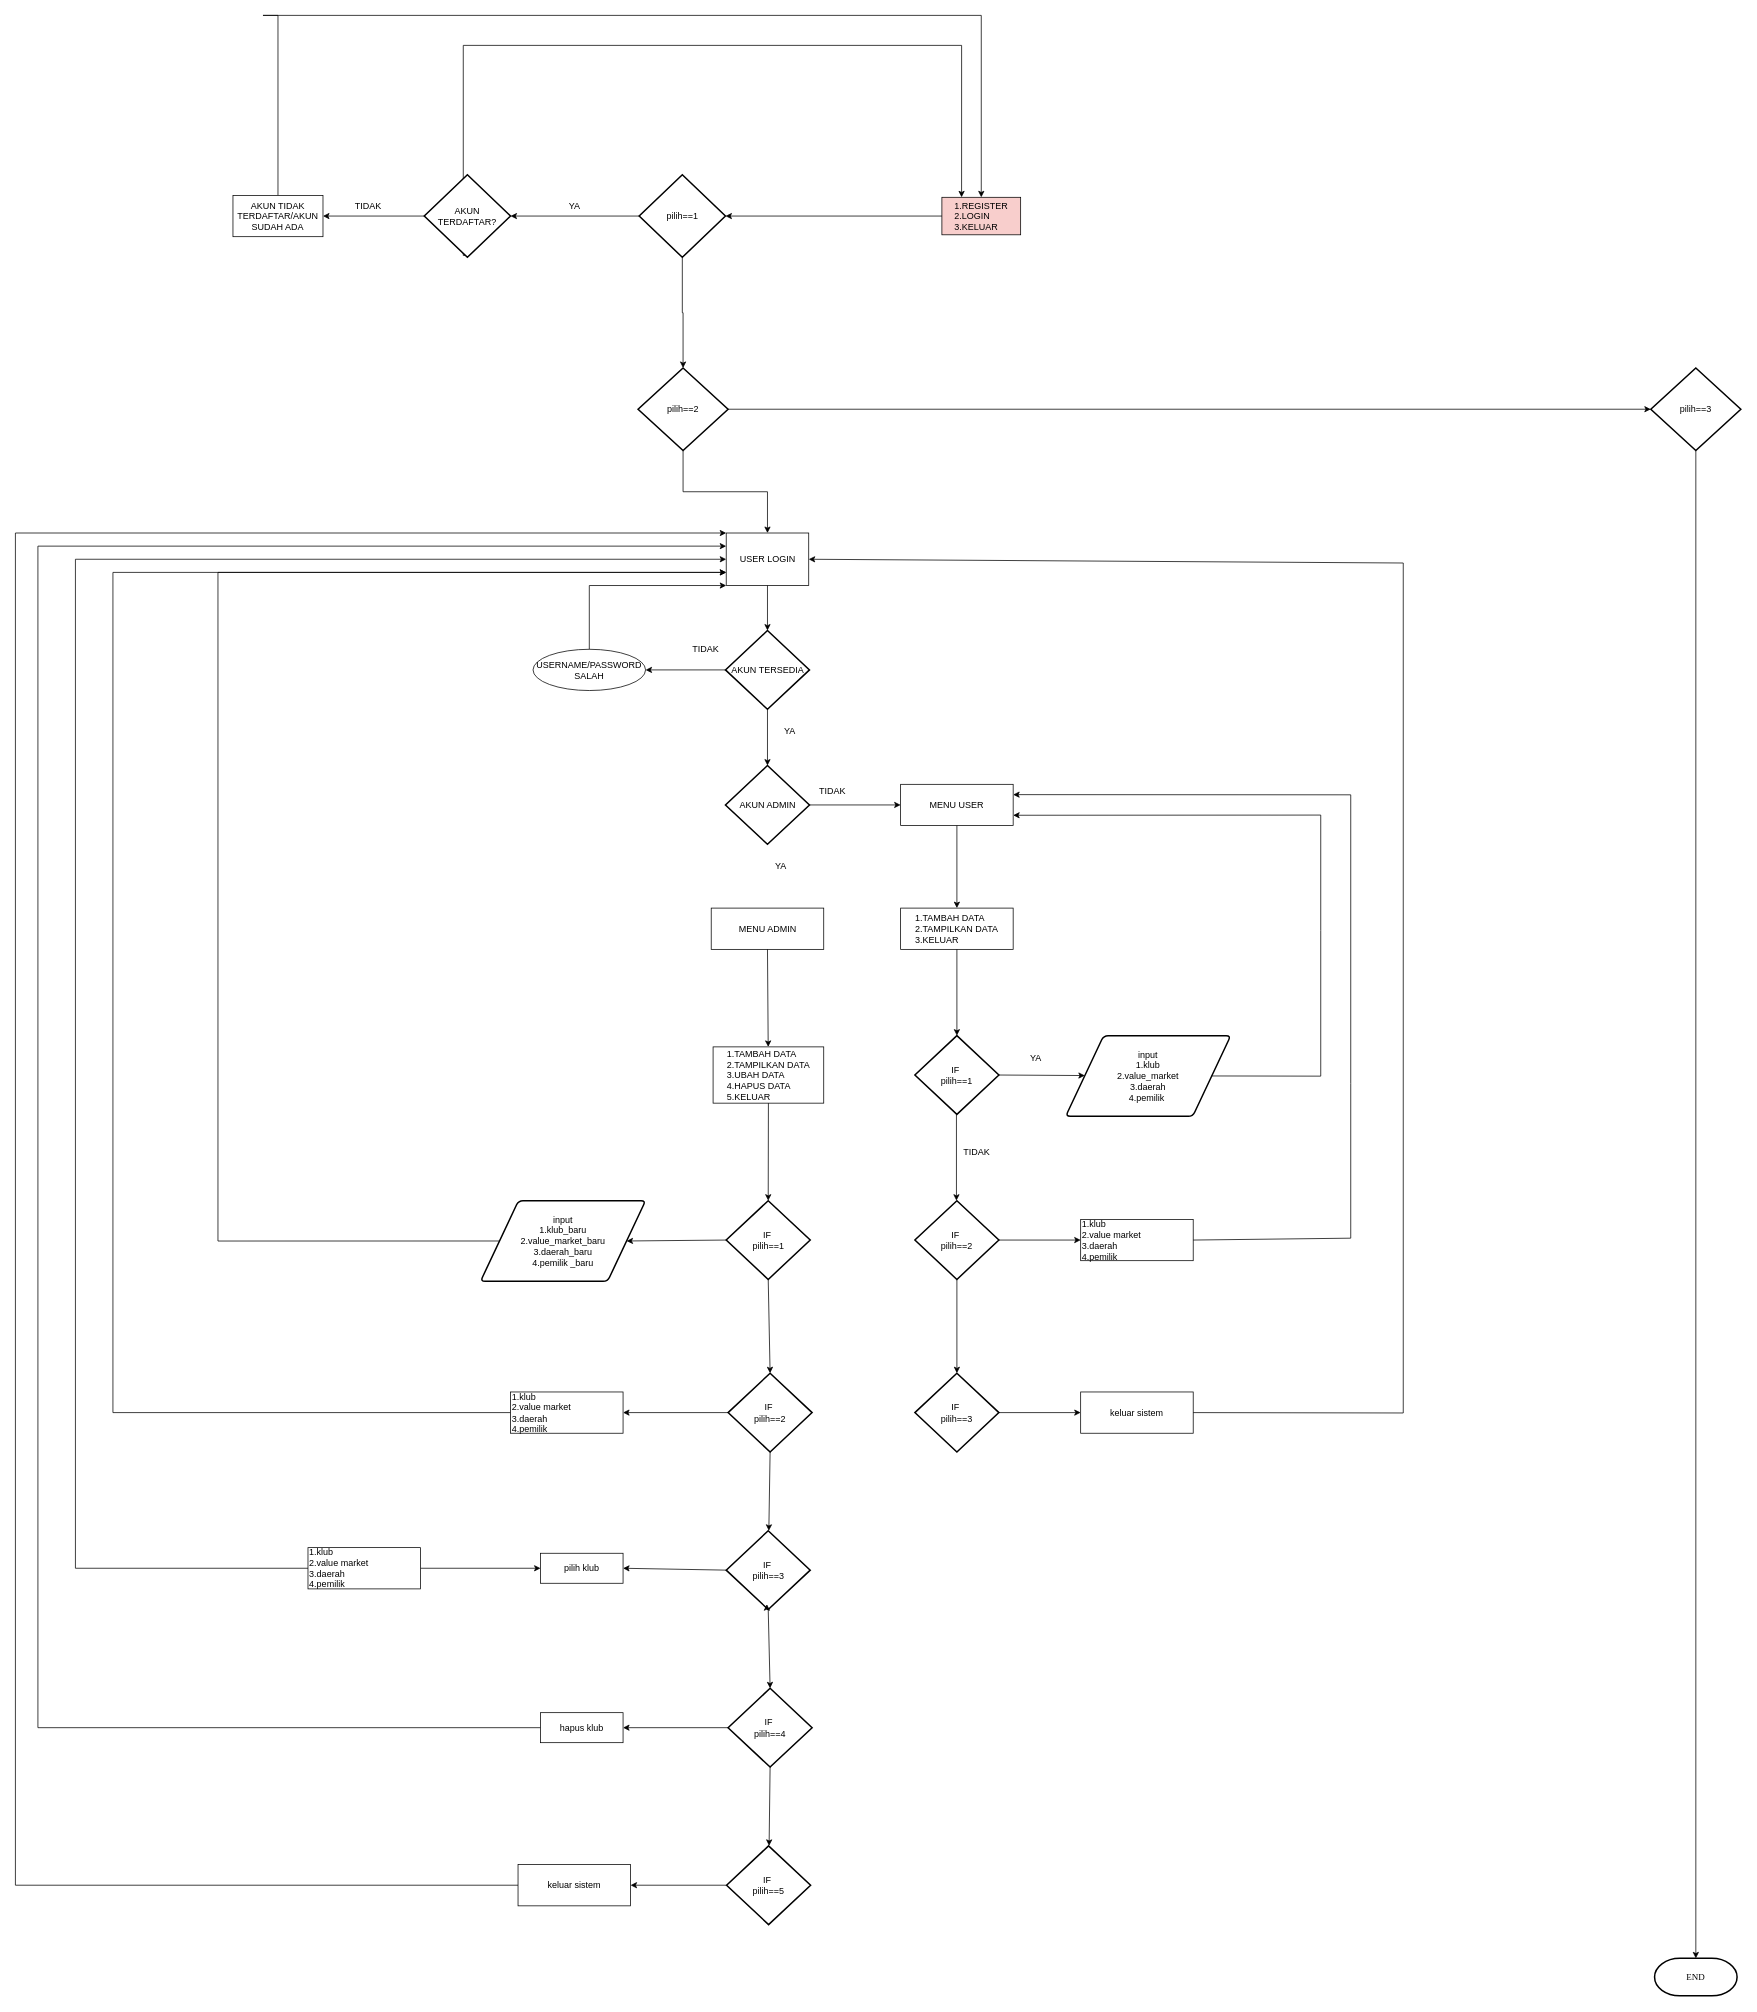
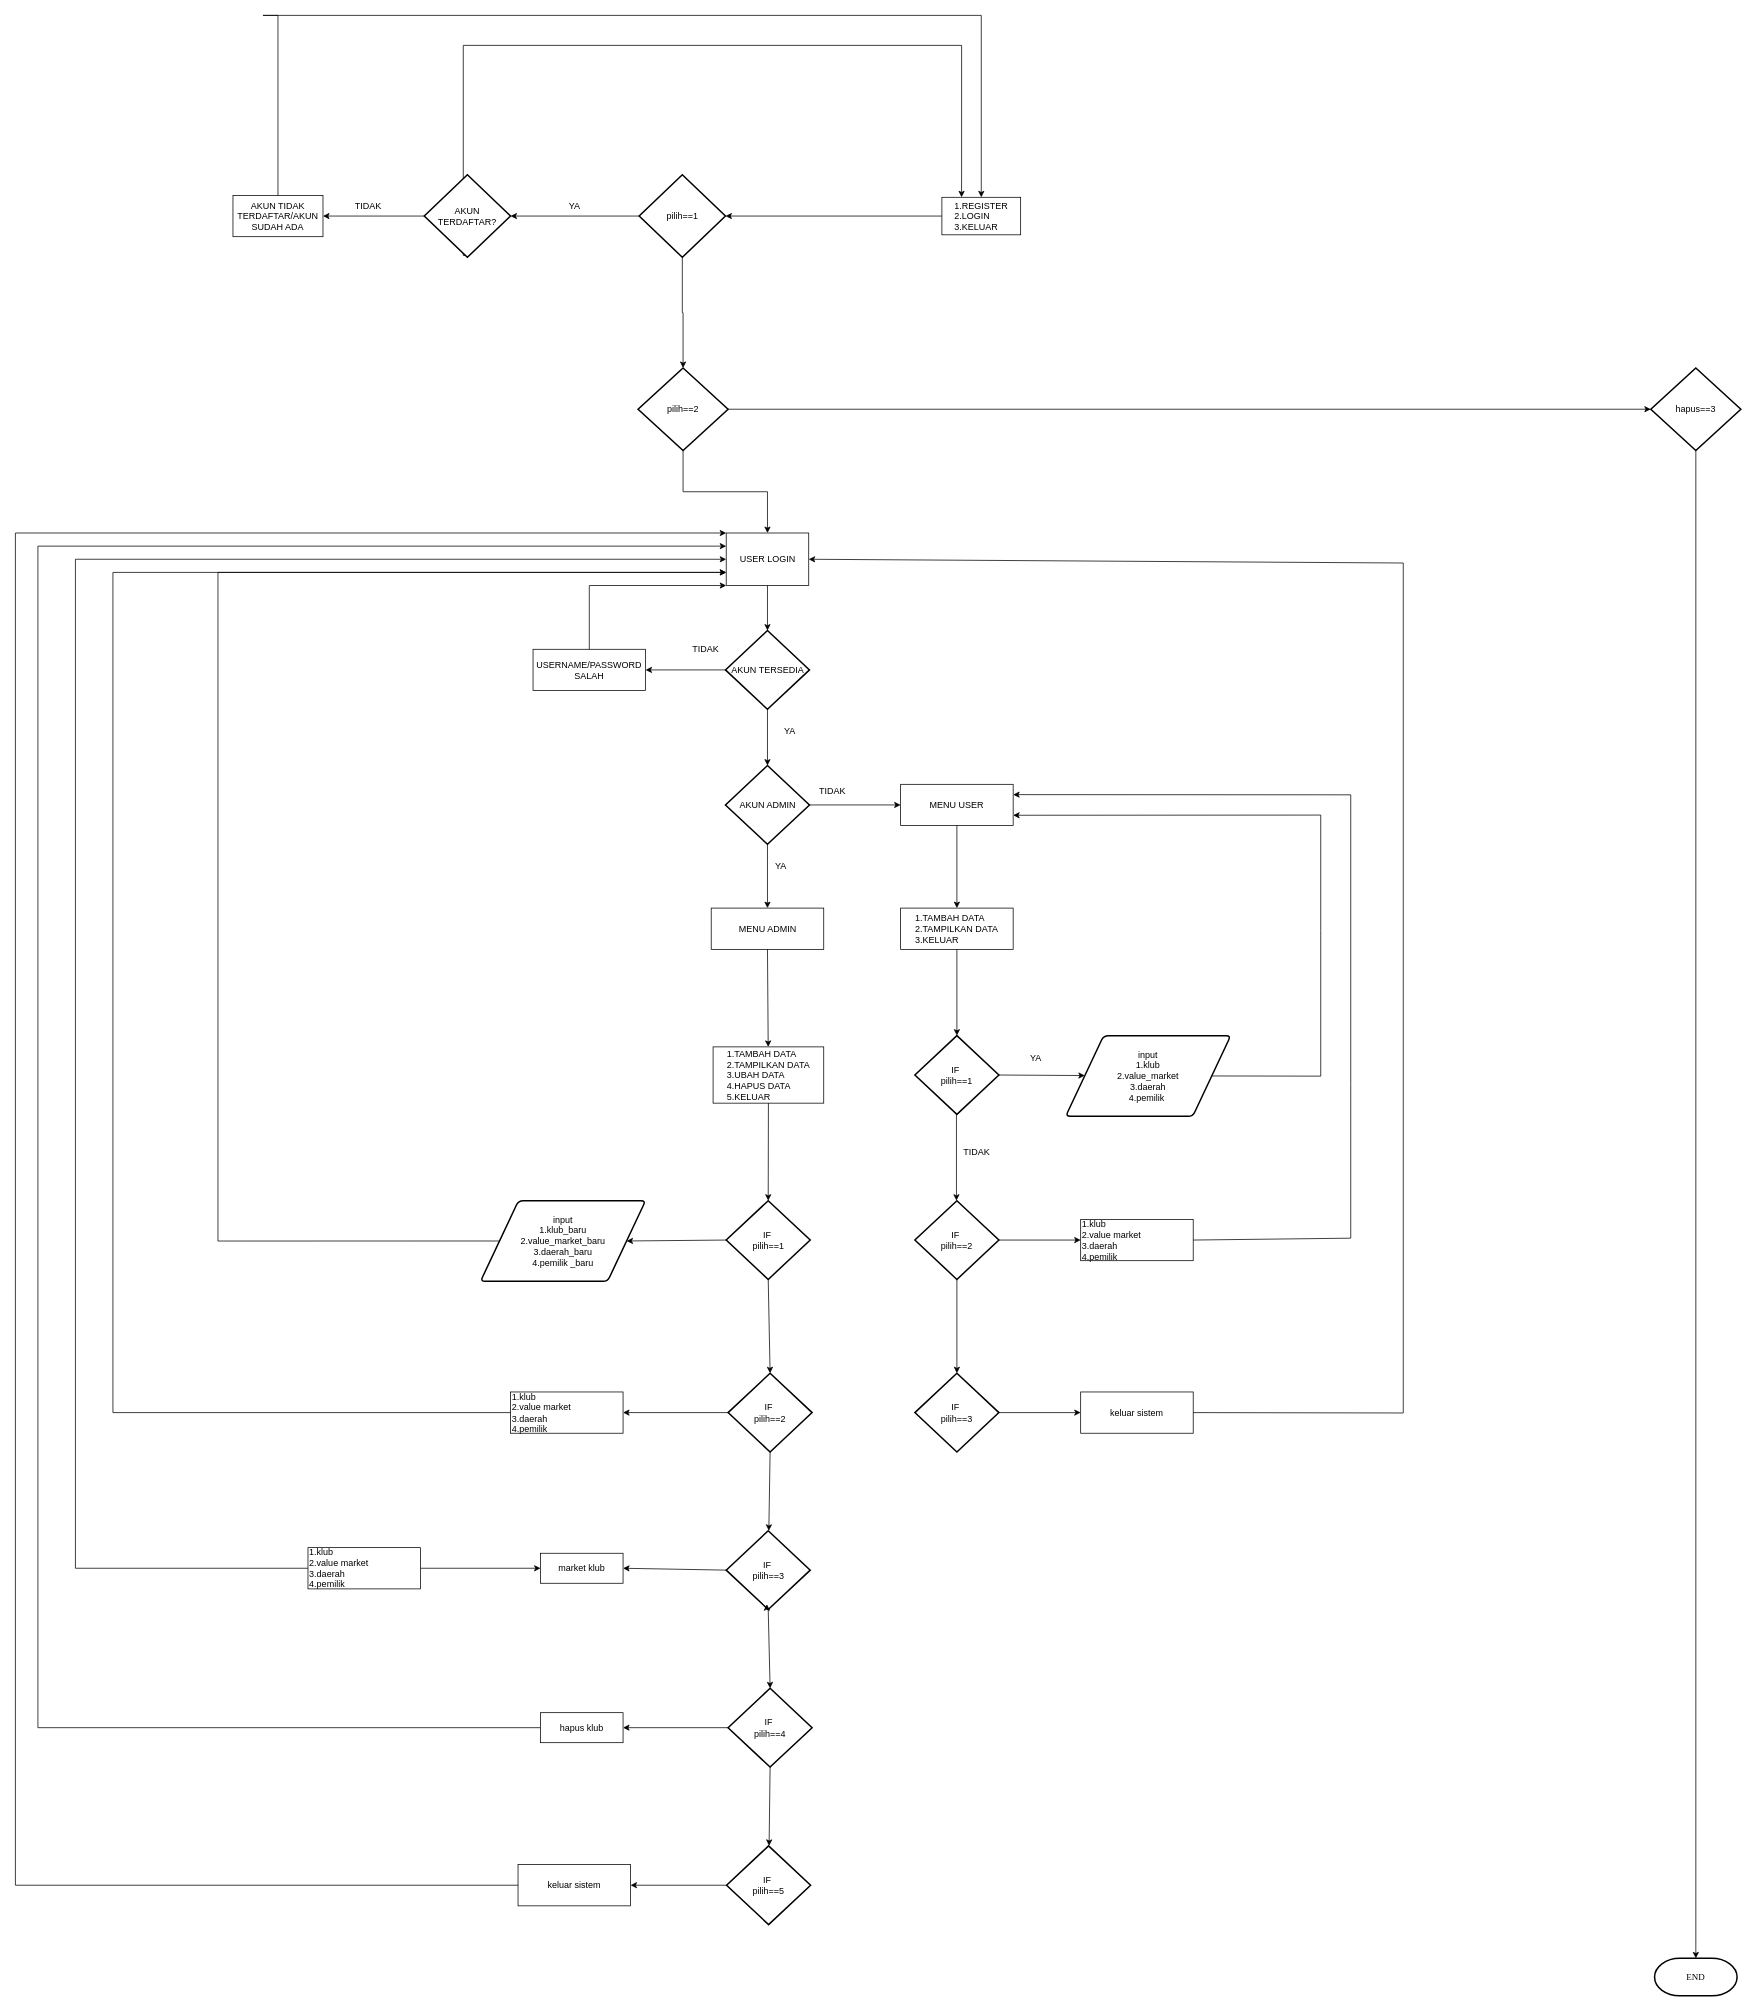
(981, 216) -> (981, 216)
(1695, 409) -> (1695, 409)
(589, 670) -> (589, 670)
none -> (767, 874)
(582, 1568) -> (582, 1568)
